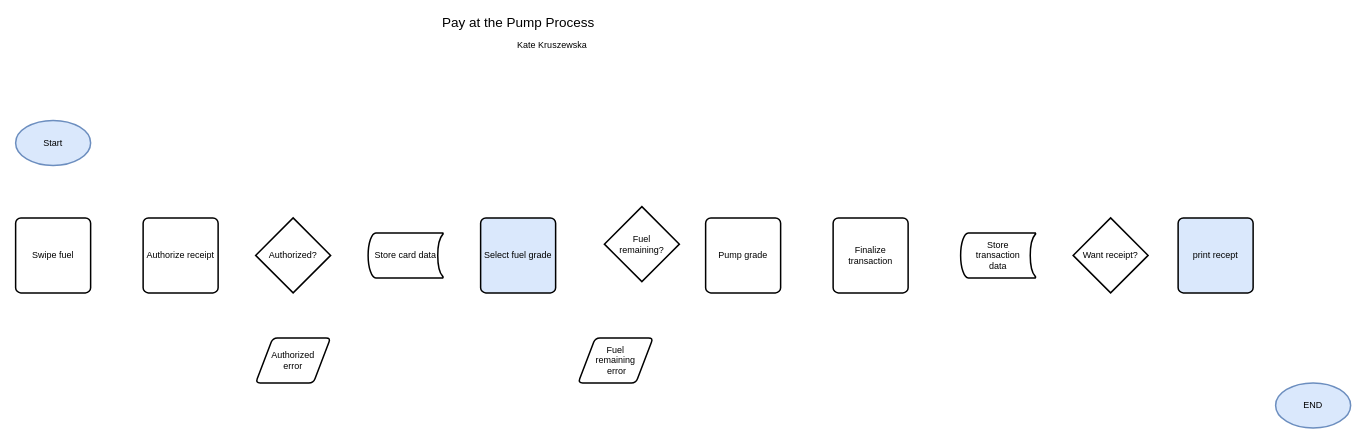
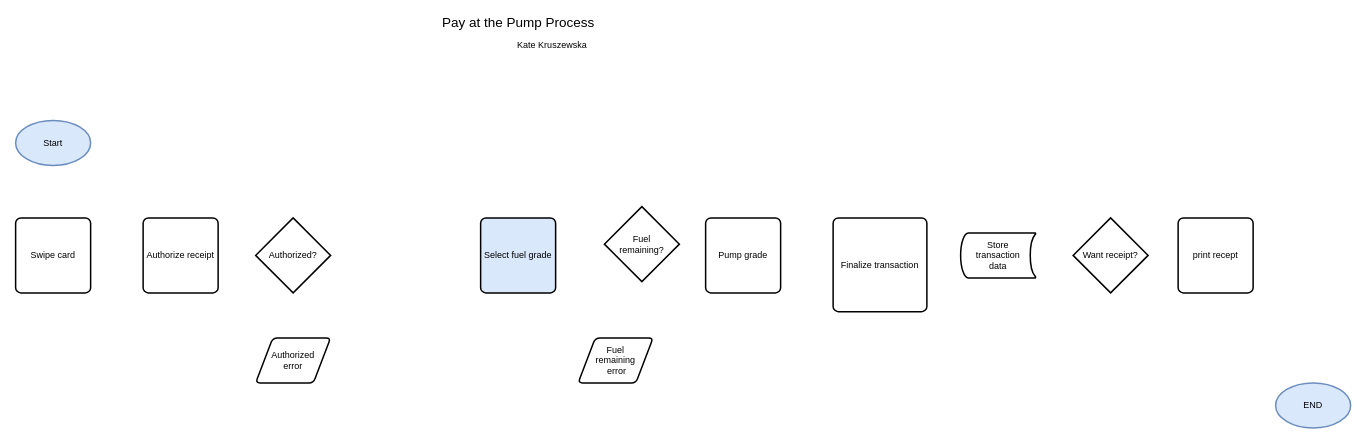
(53, 255) -> (53, 255)
(405, 255) -> none
(870, 255) -> (880, 265)
(1215, 255) -> (1215, 255)
